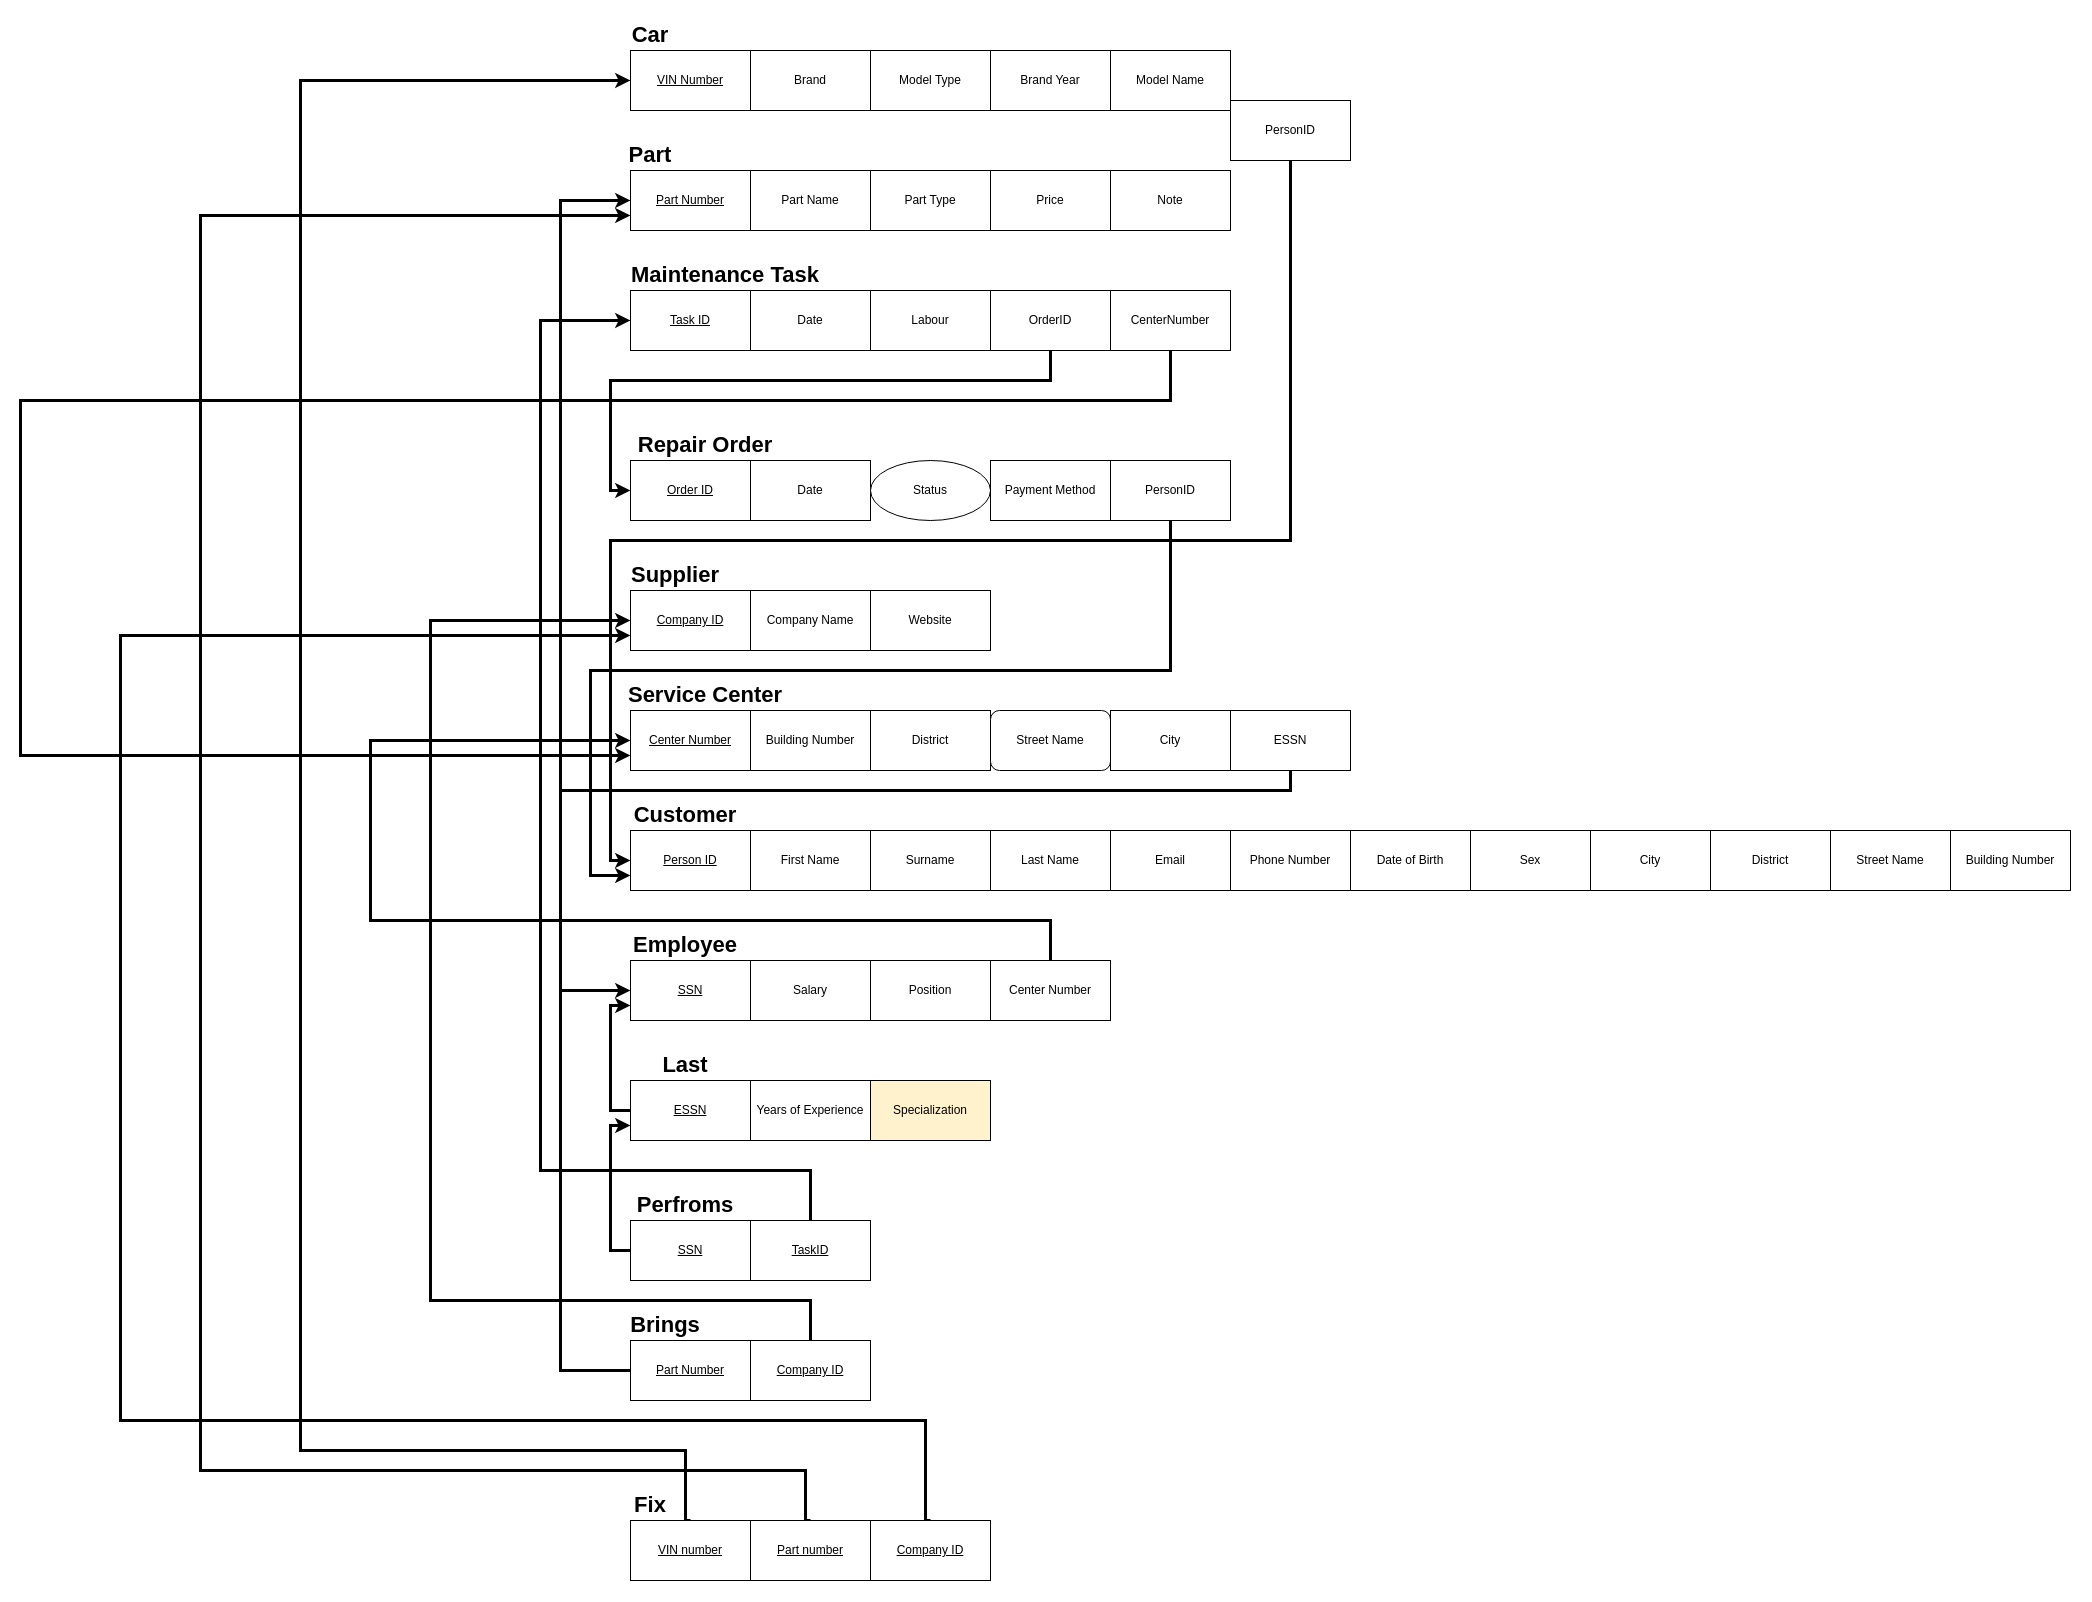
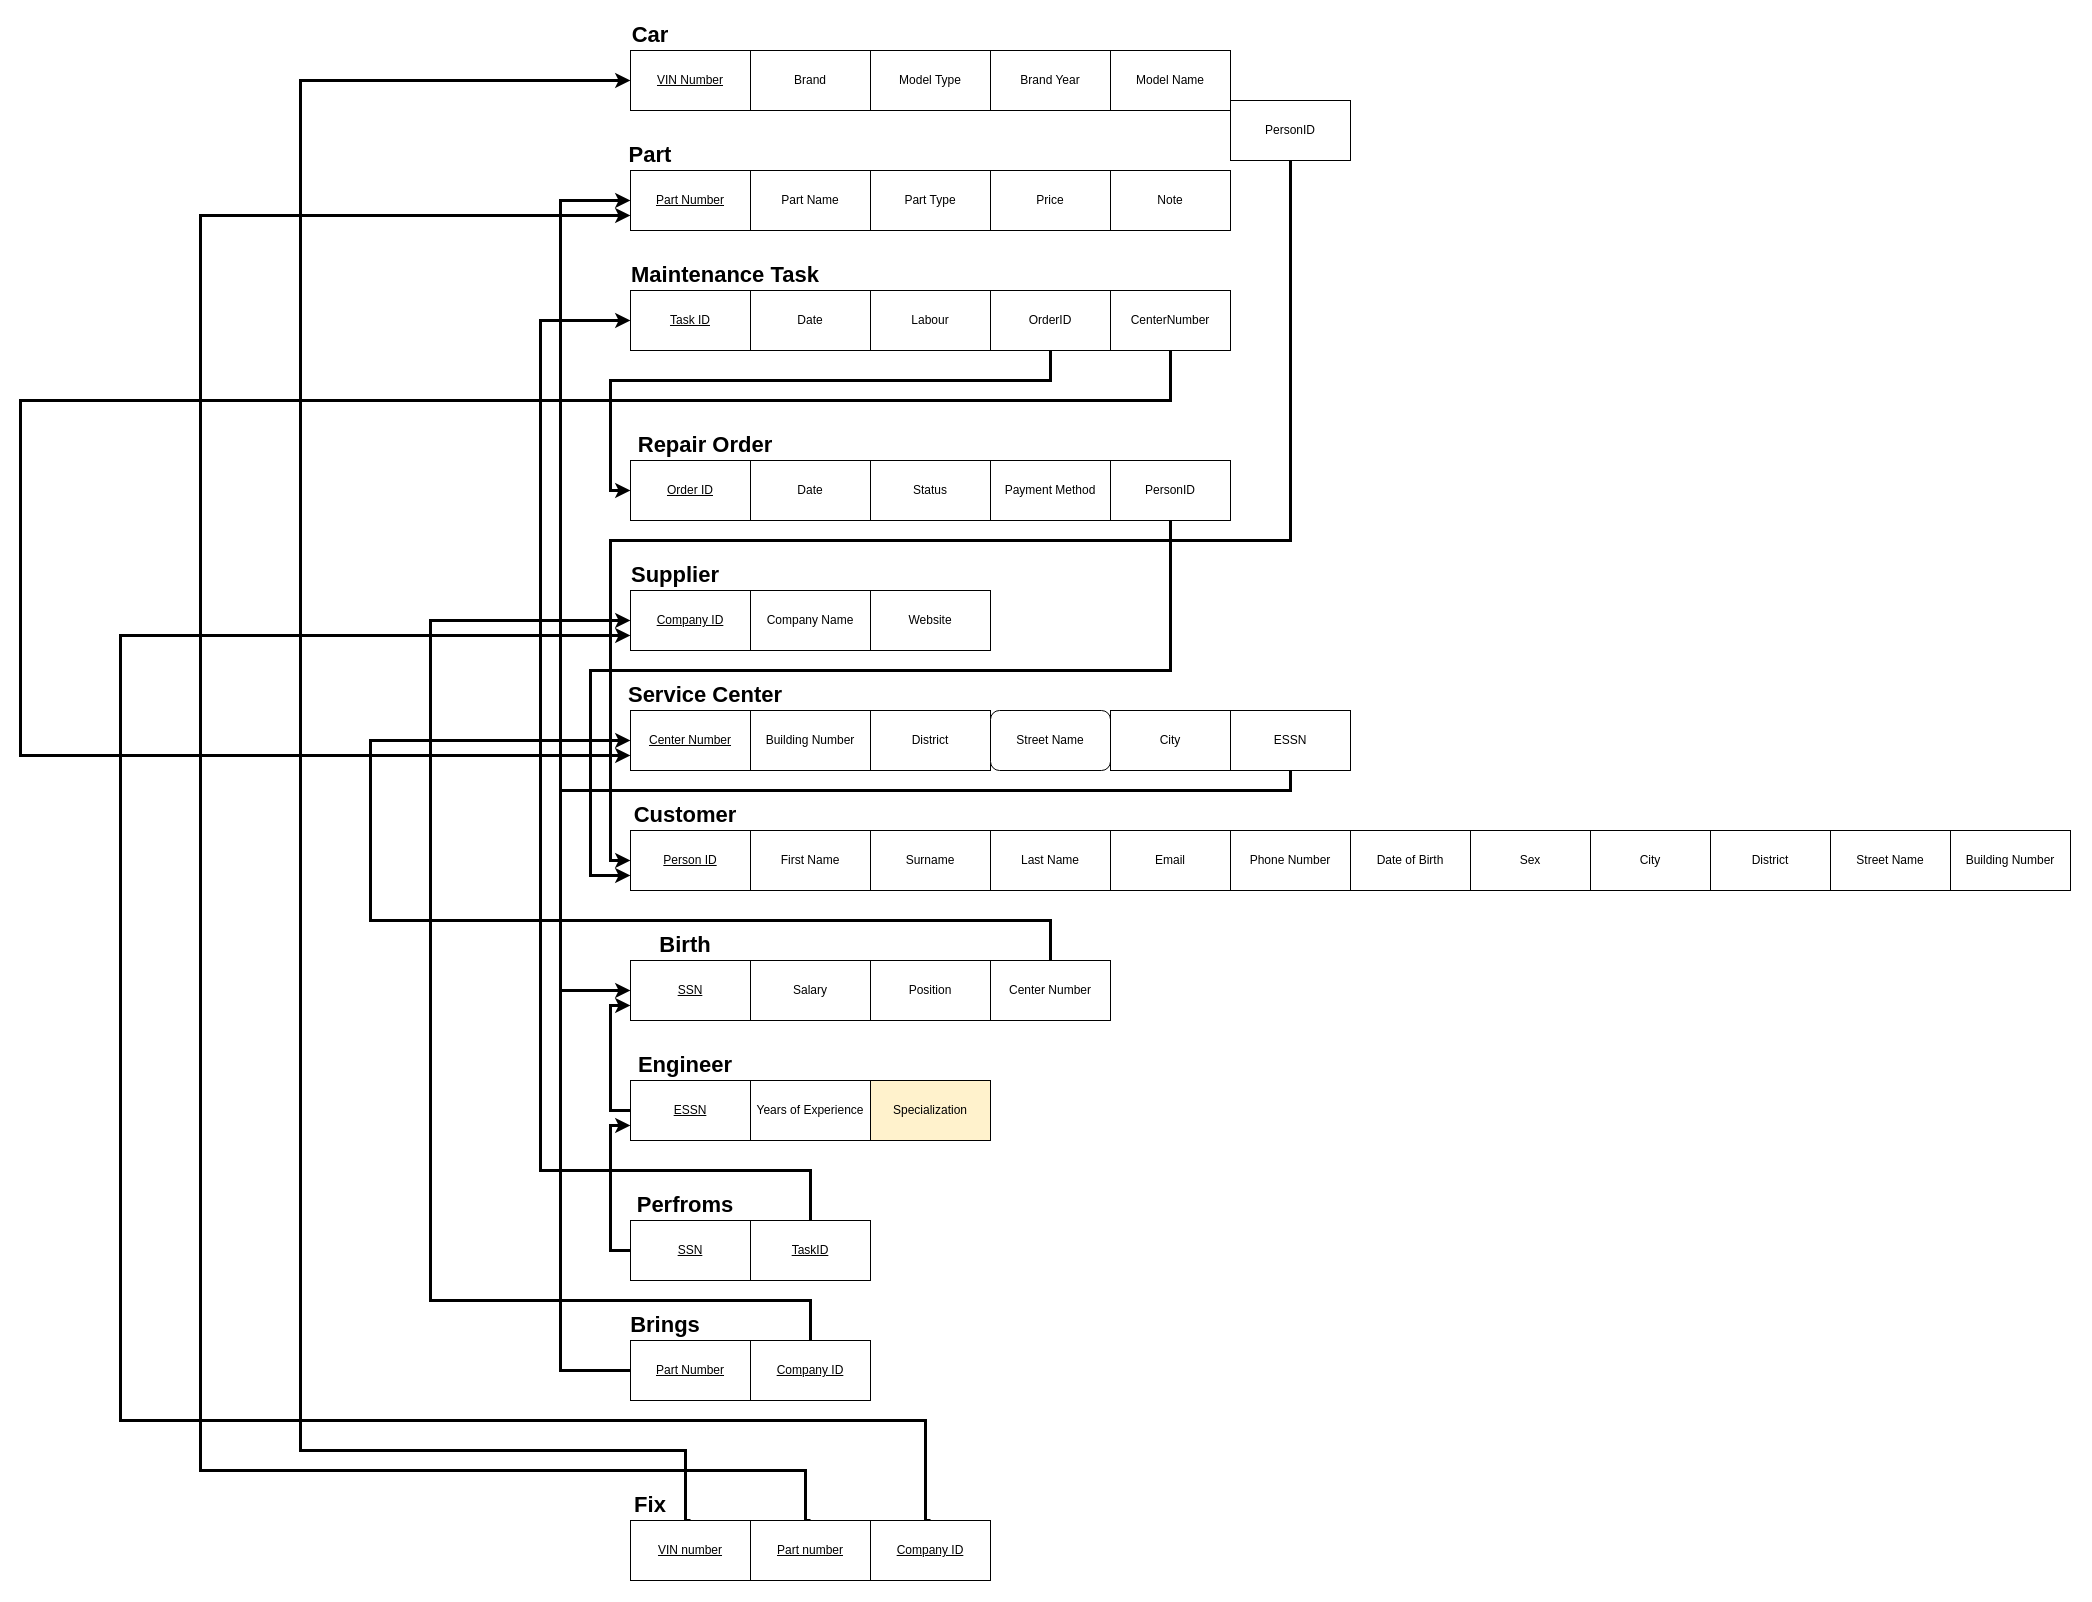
(931, 491) -> (931, 491)
(686, 946) -> (686, 946)
(686, 1066) -> (686, 1066)
